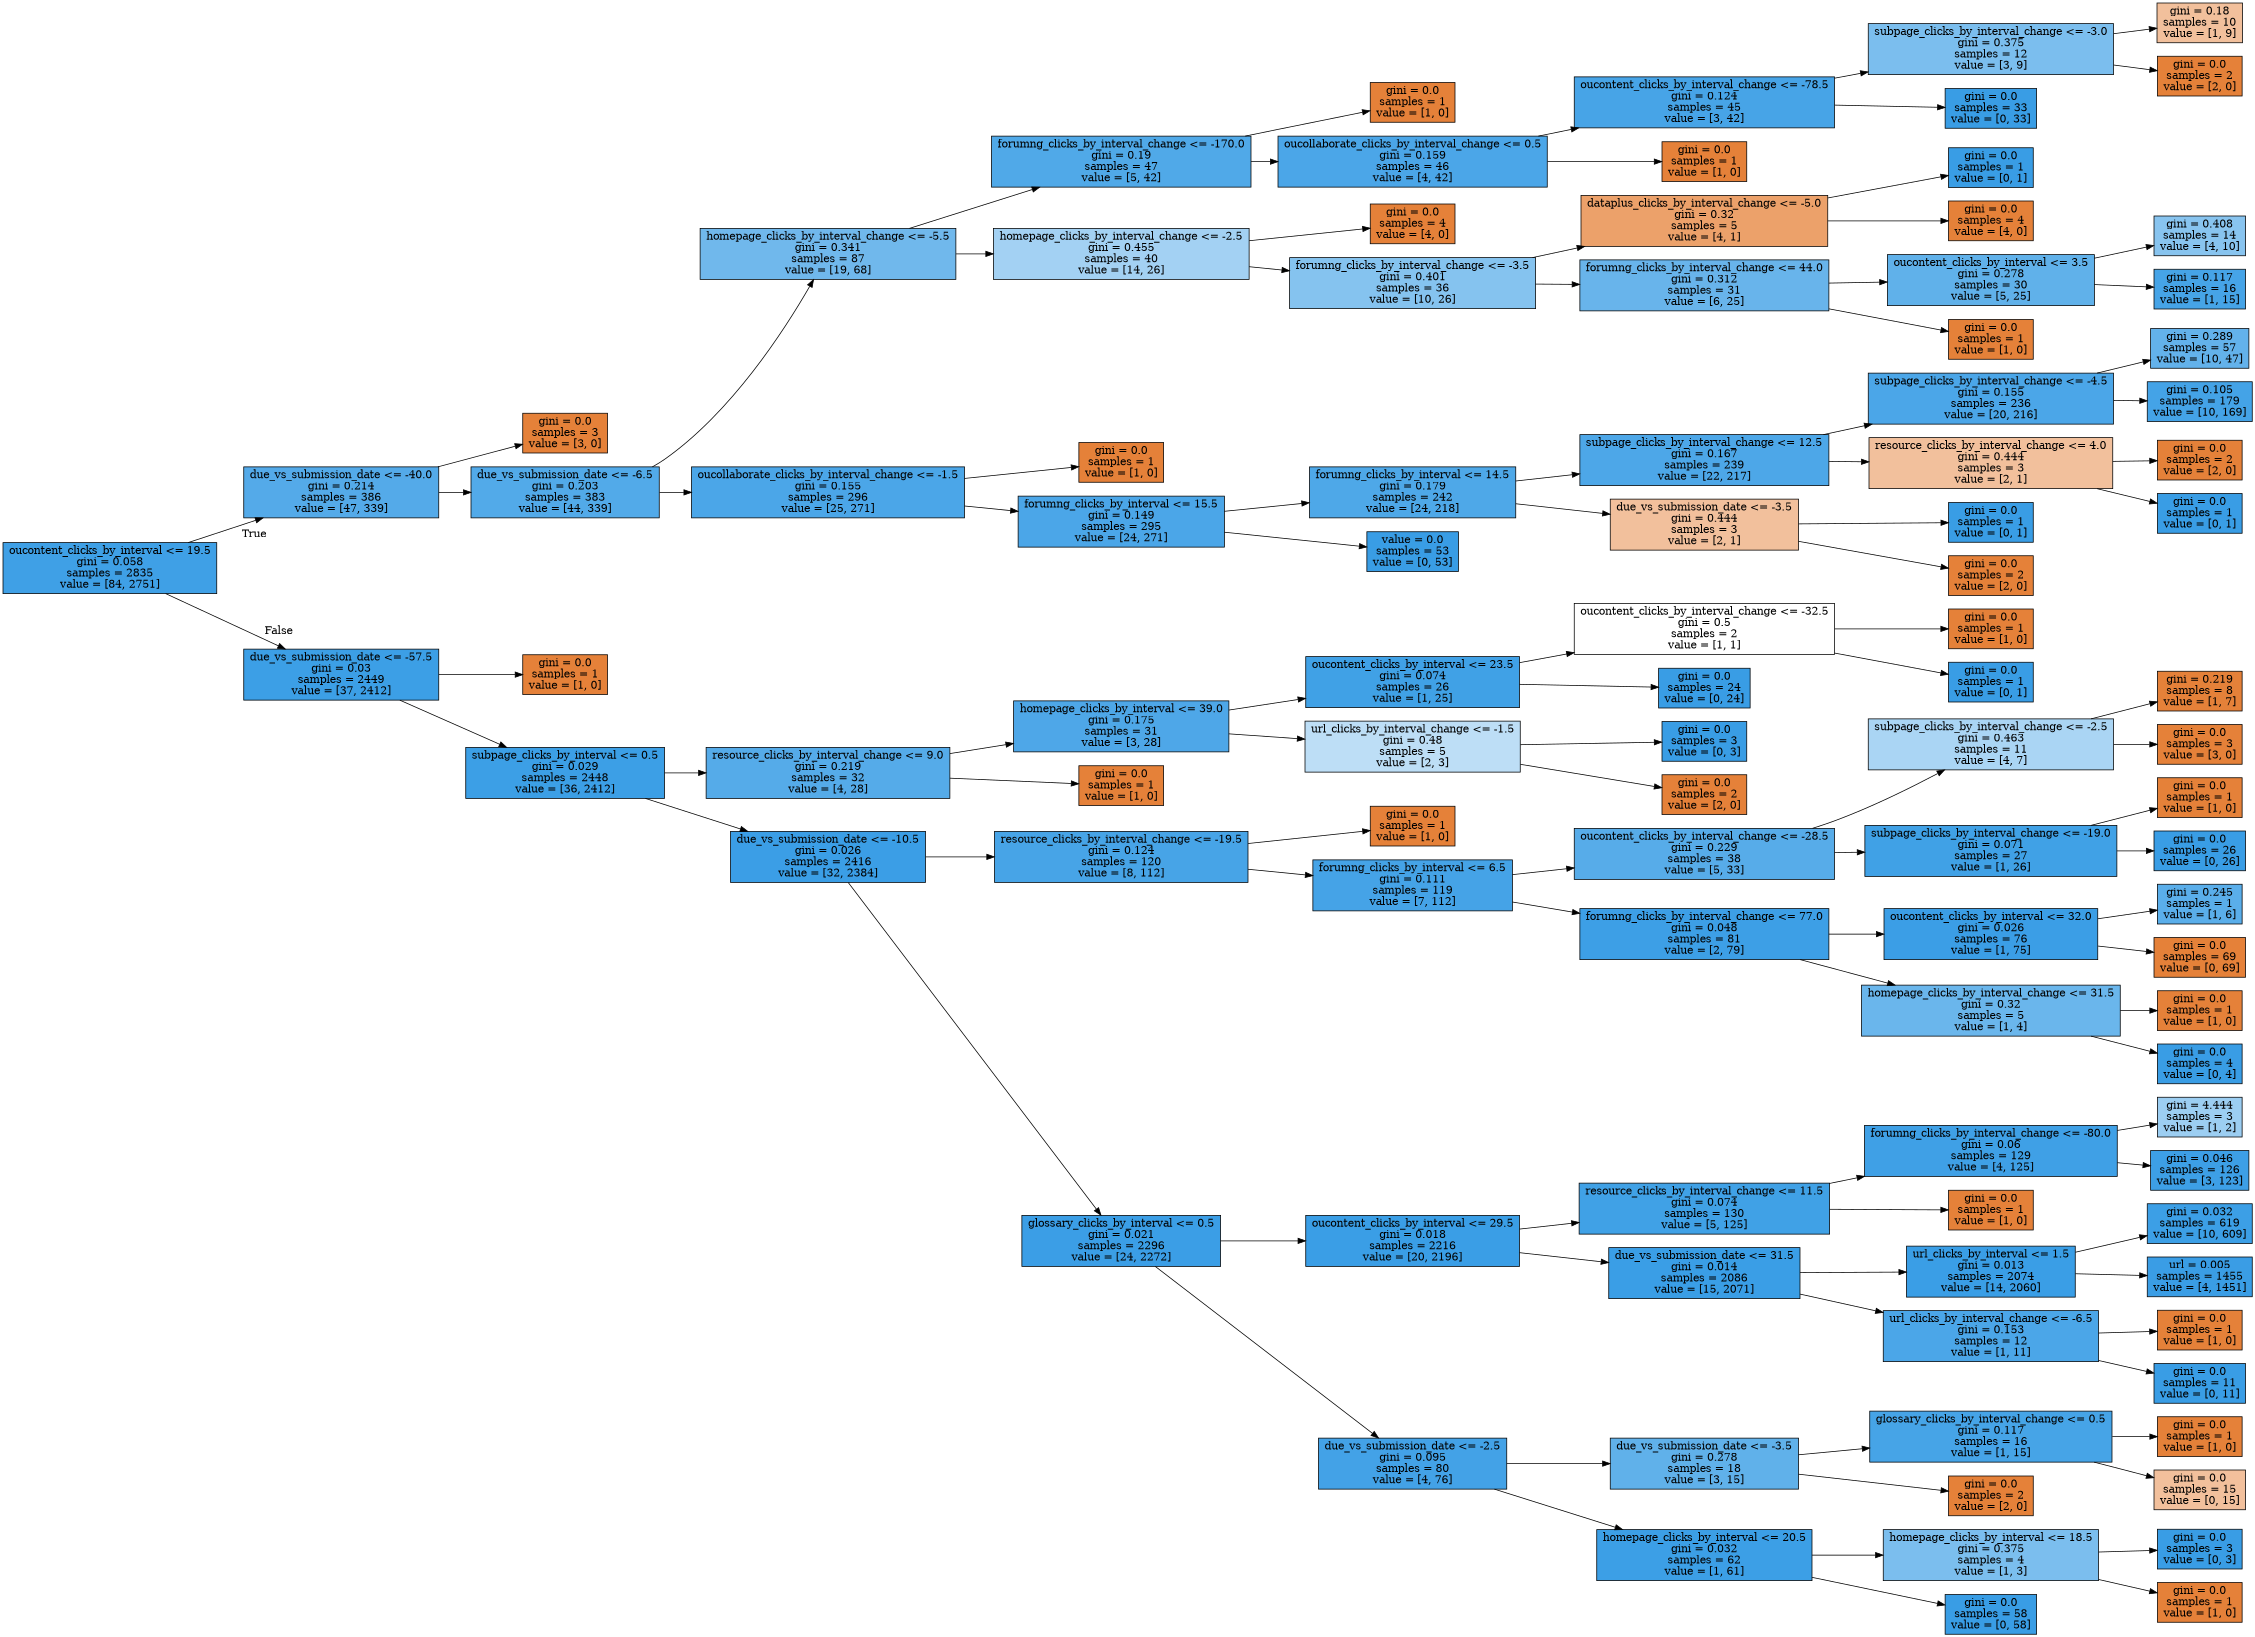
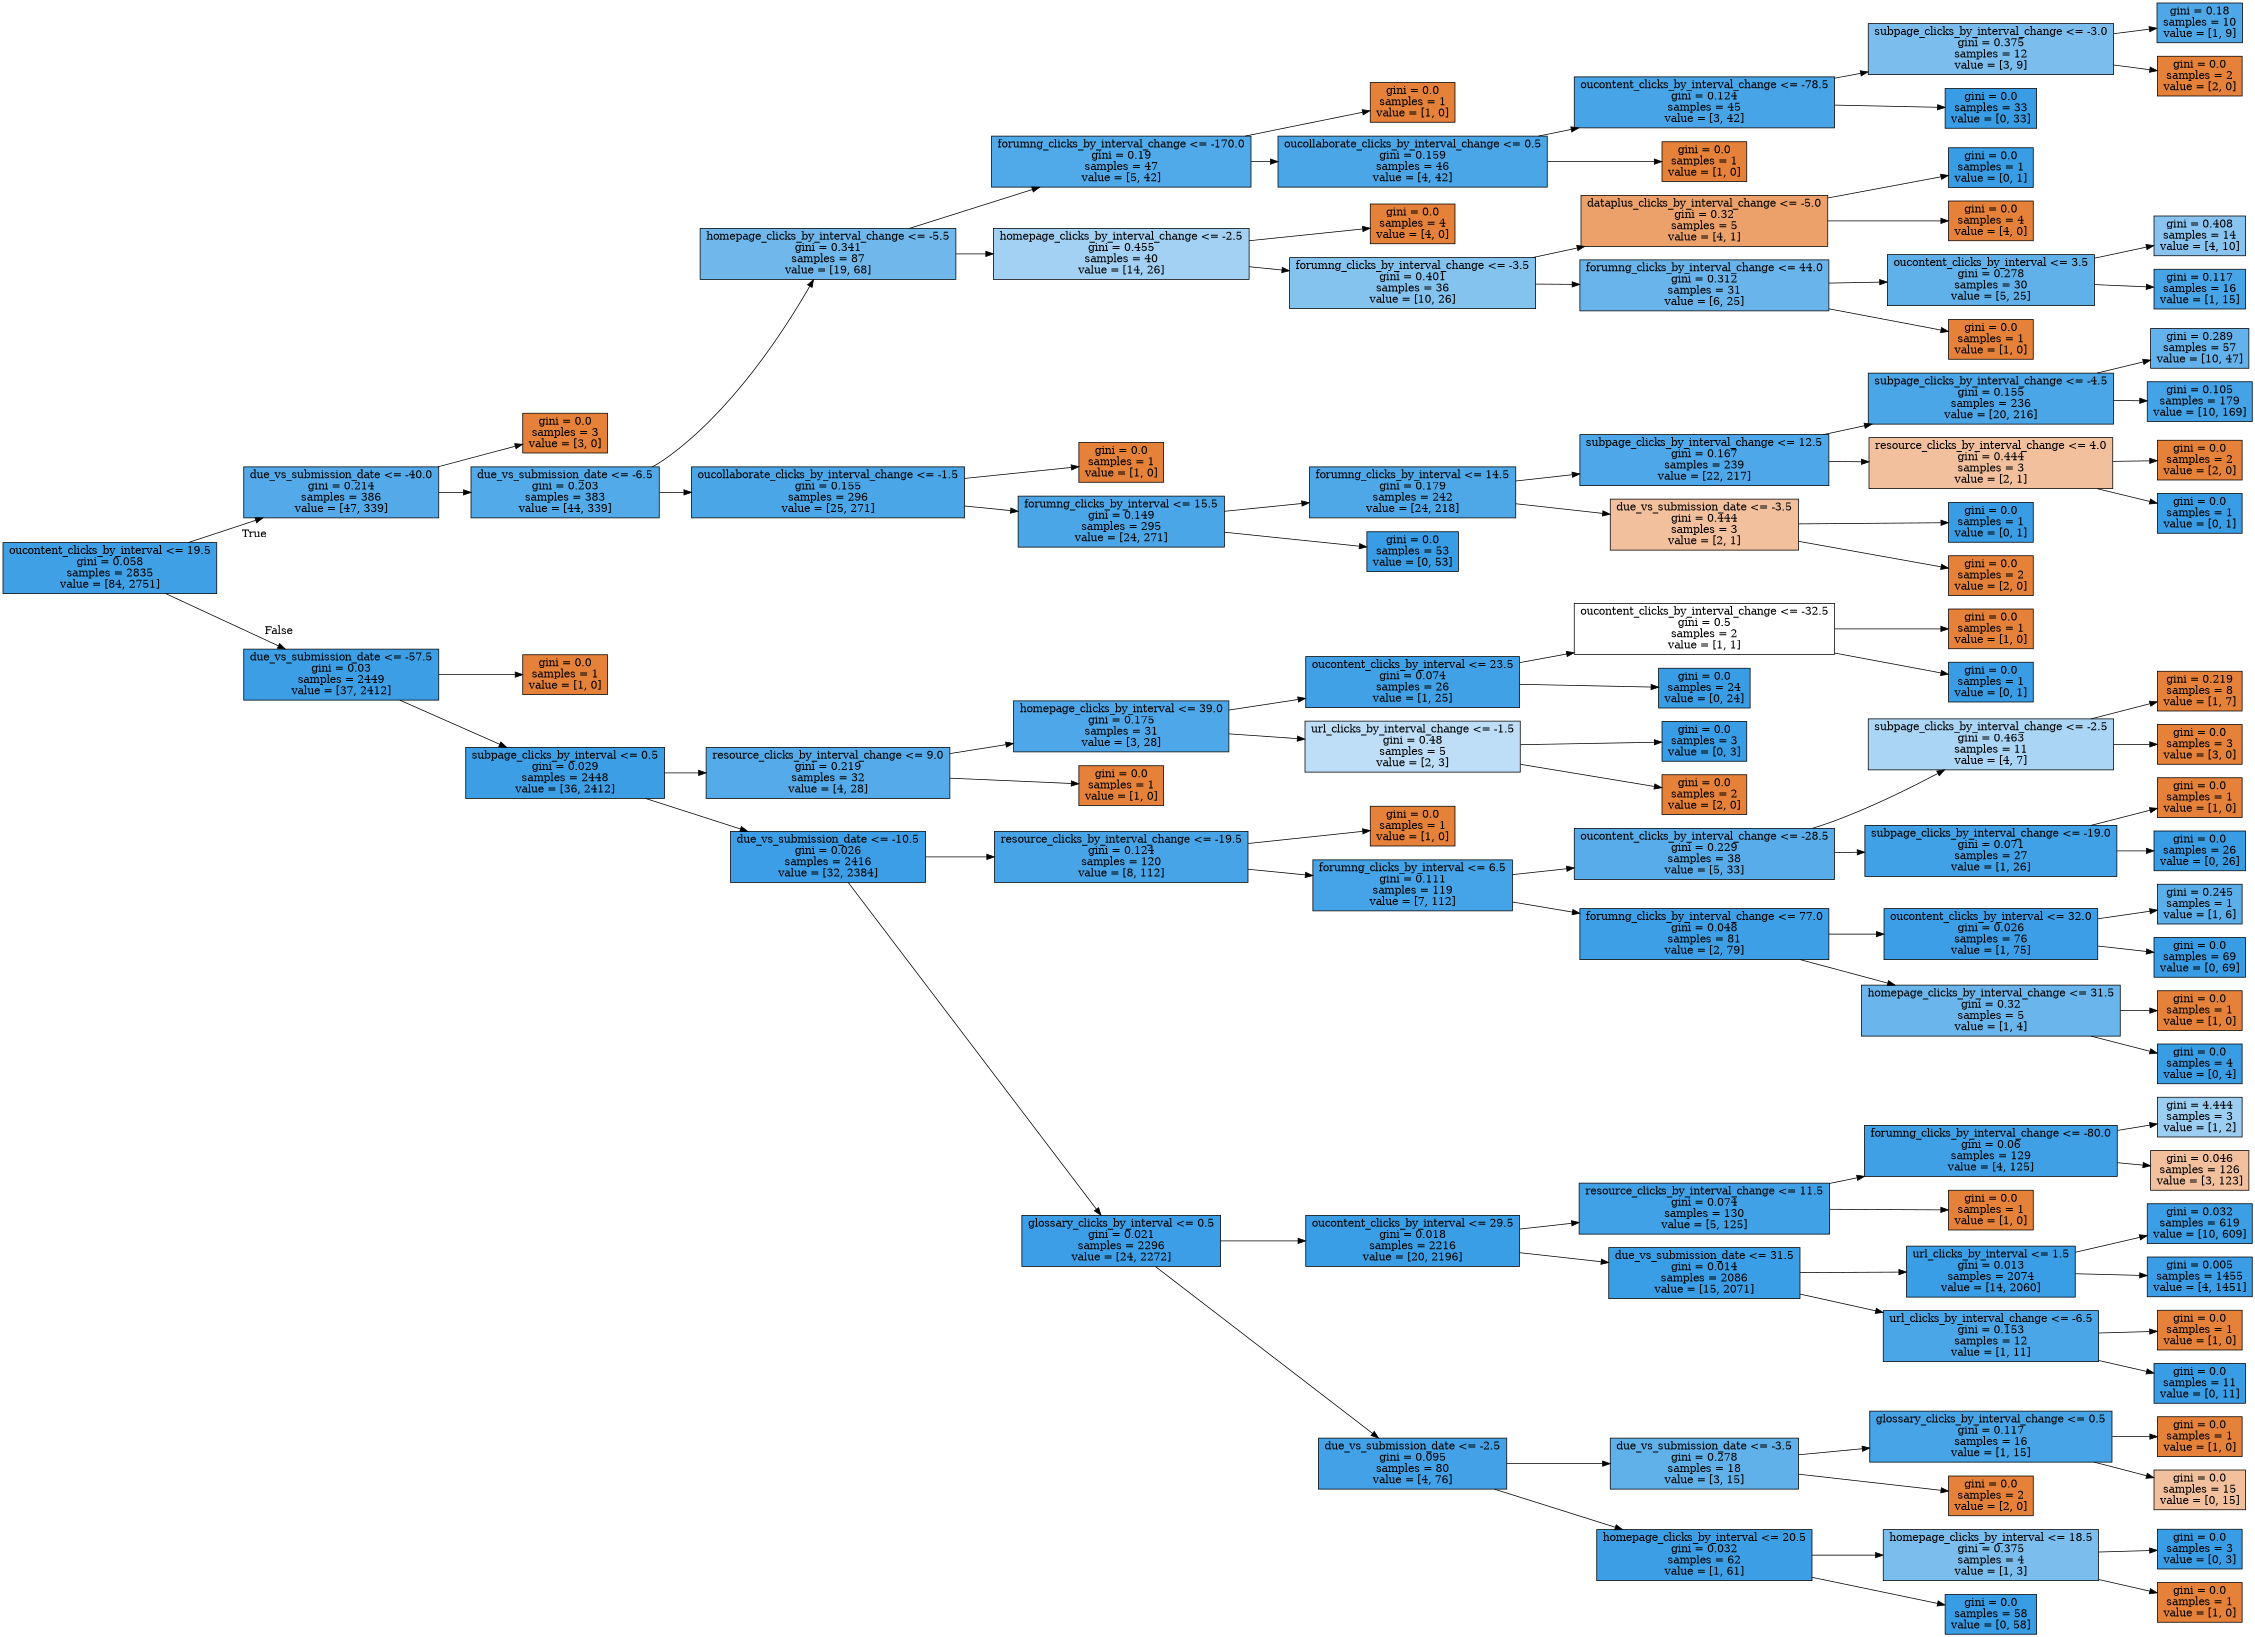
(2200, 23) -> (2200, 23)
(1413, 552) -> (1413, 552)
(2200, 957) -> (2200, 957)
(2200, 1170) -> (2200, 1170)
(2200, 1277) -> (2200, 1277)
